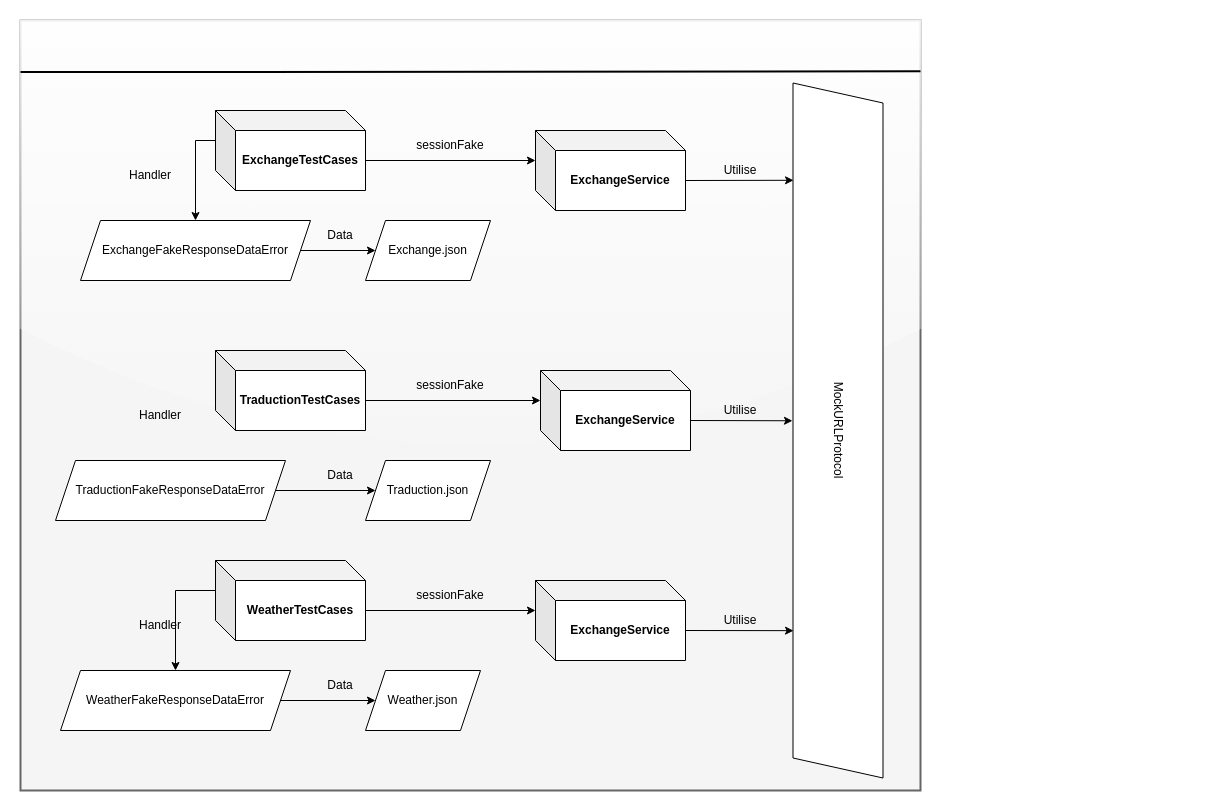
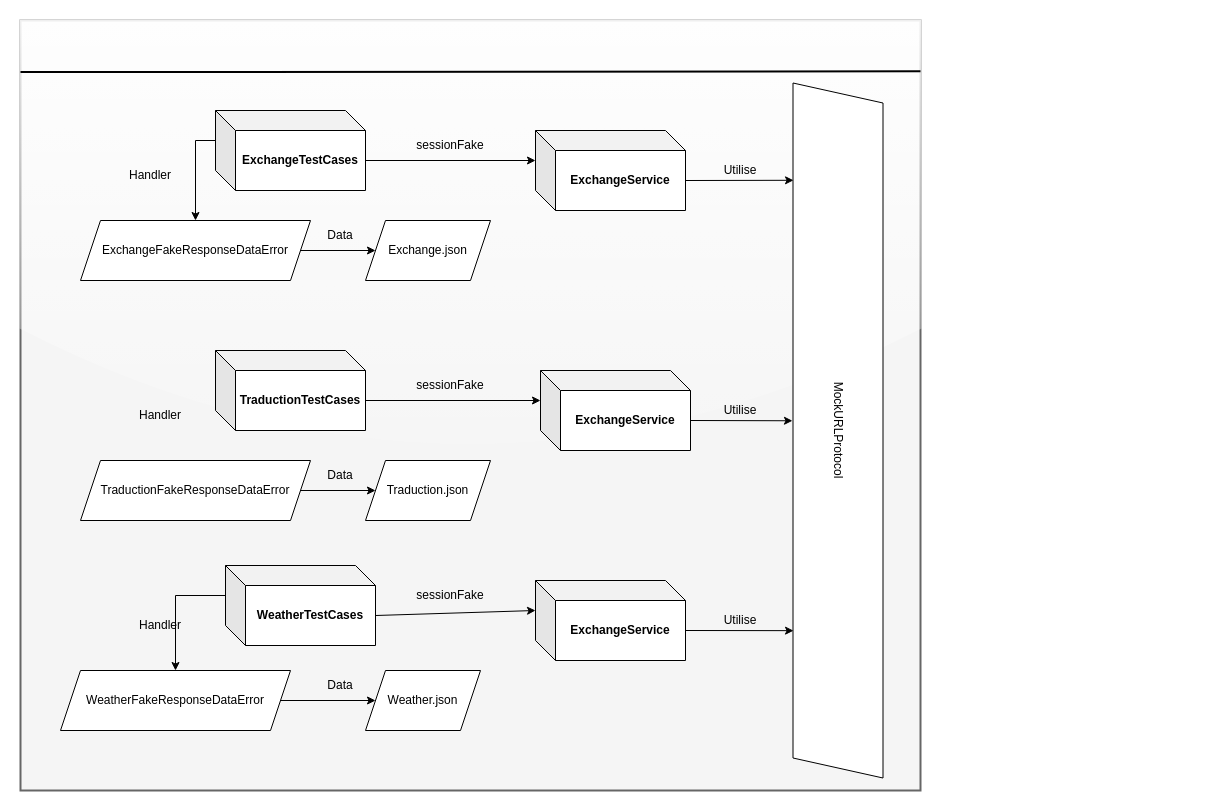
(171, 491) -> (196, 491)
(291, 601) -> (301, 606)
